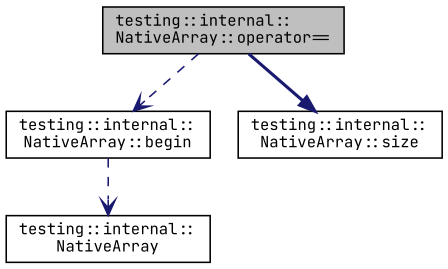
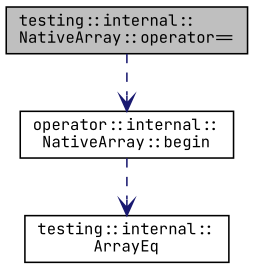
(108, 135) -> (127, 135)
(340, 135) -> none
(108, 239) -> (127, 239)
